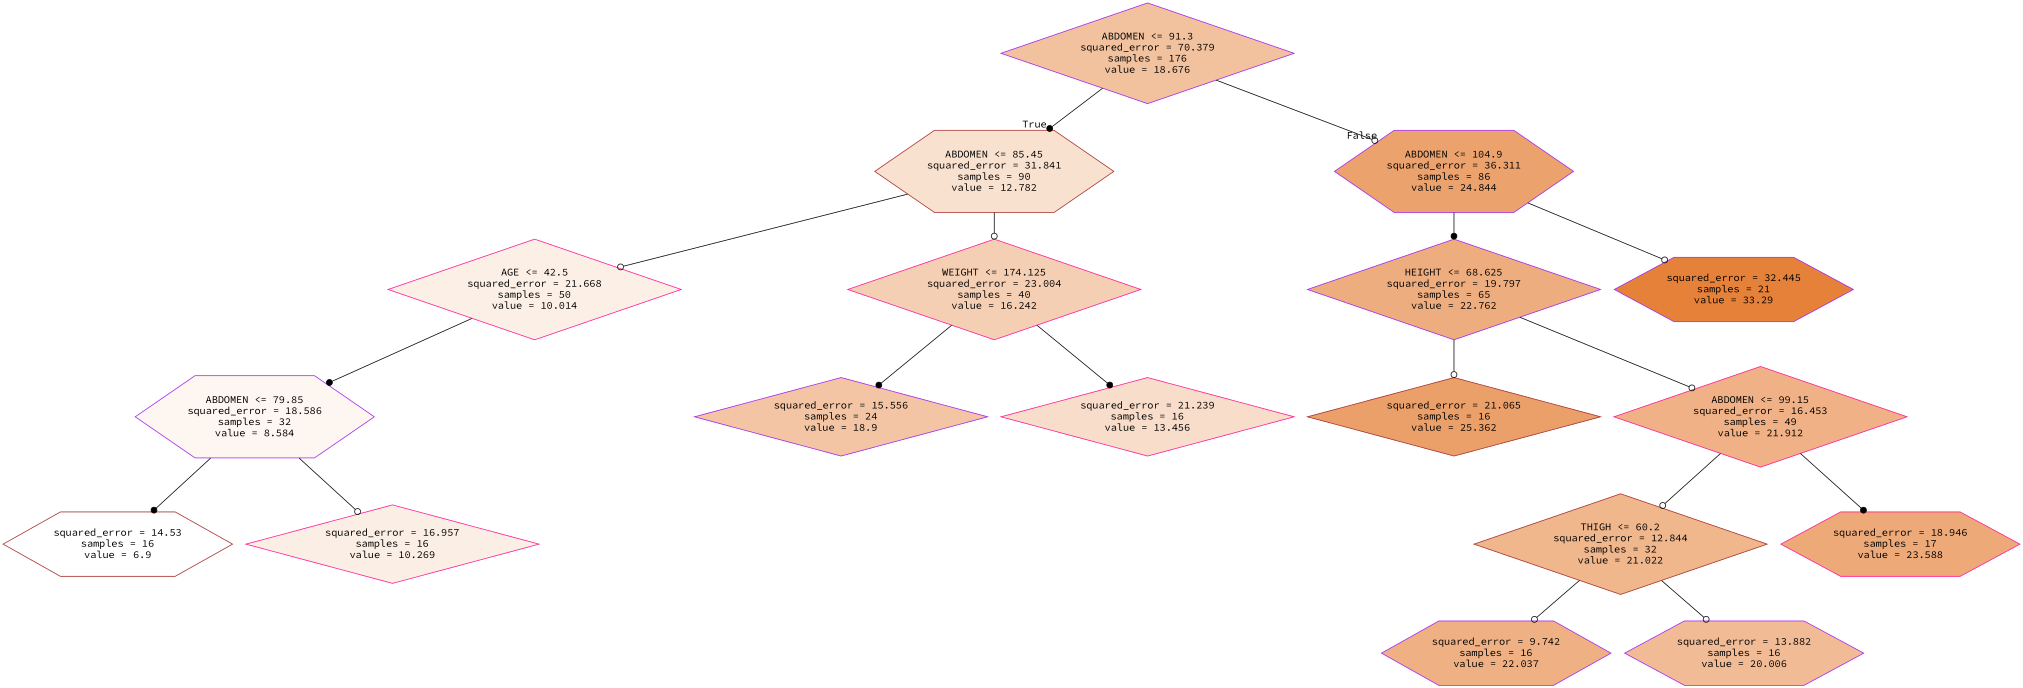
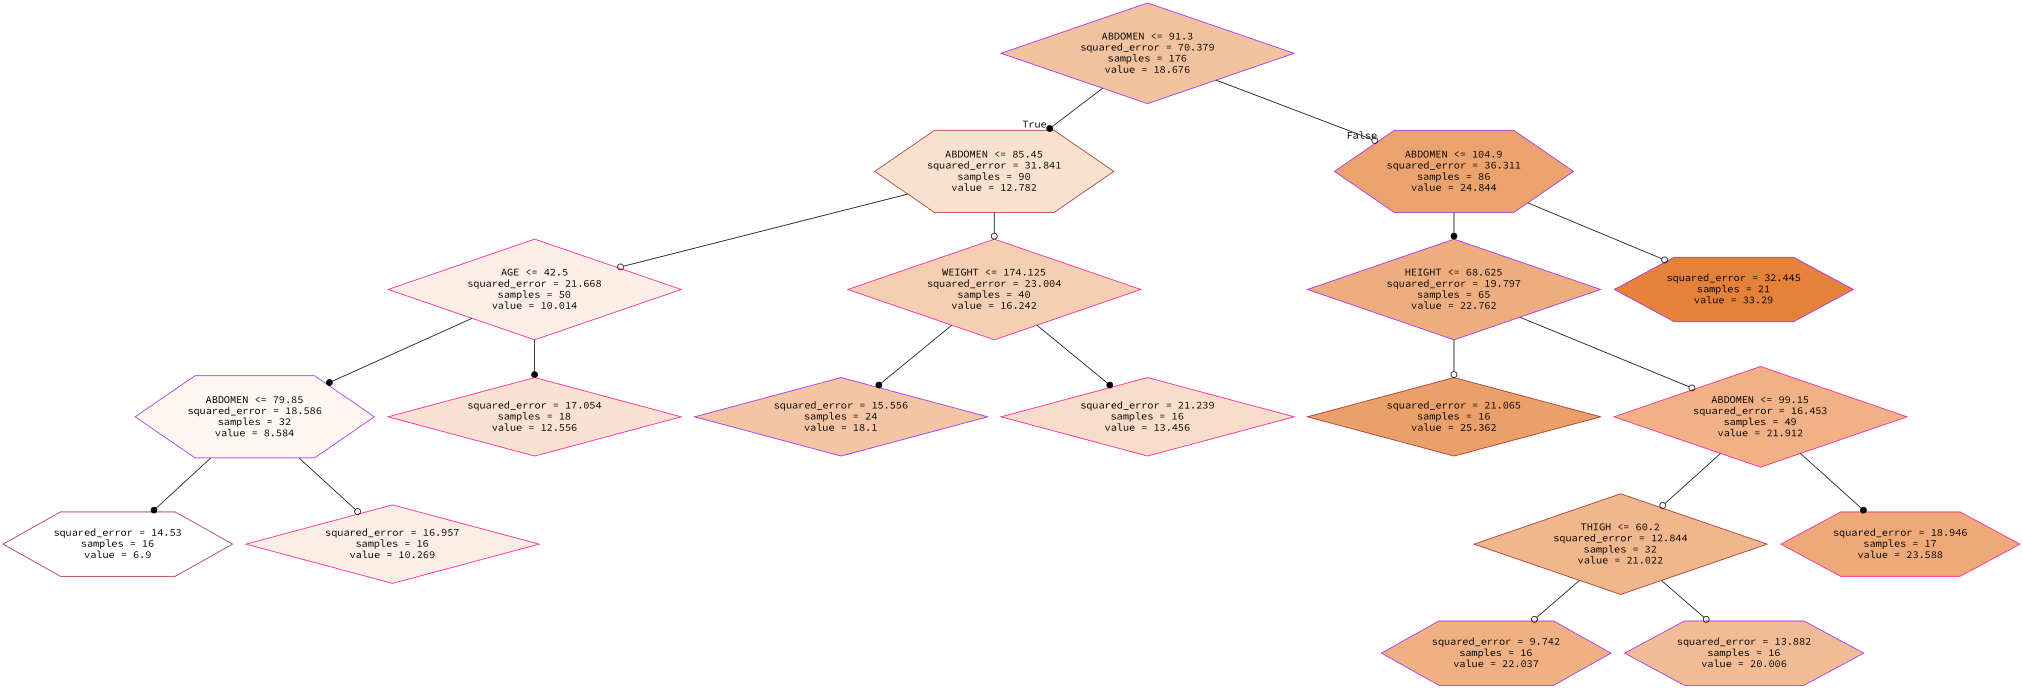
none -> (535, 417)
(841, 417) -> (841, 417)
